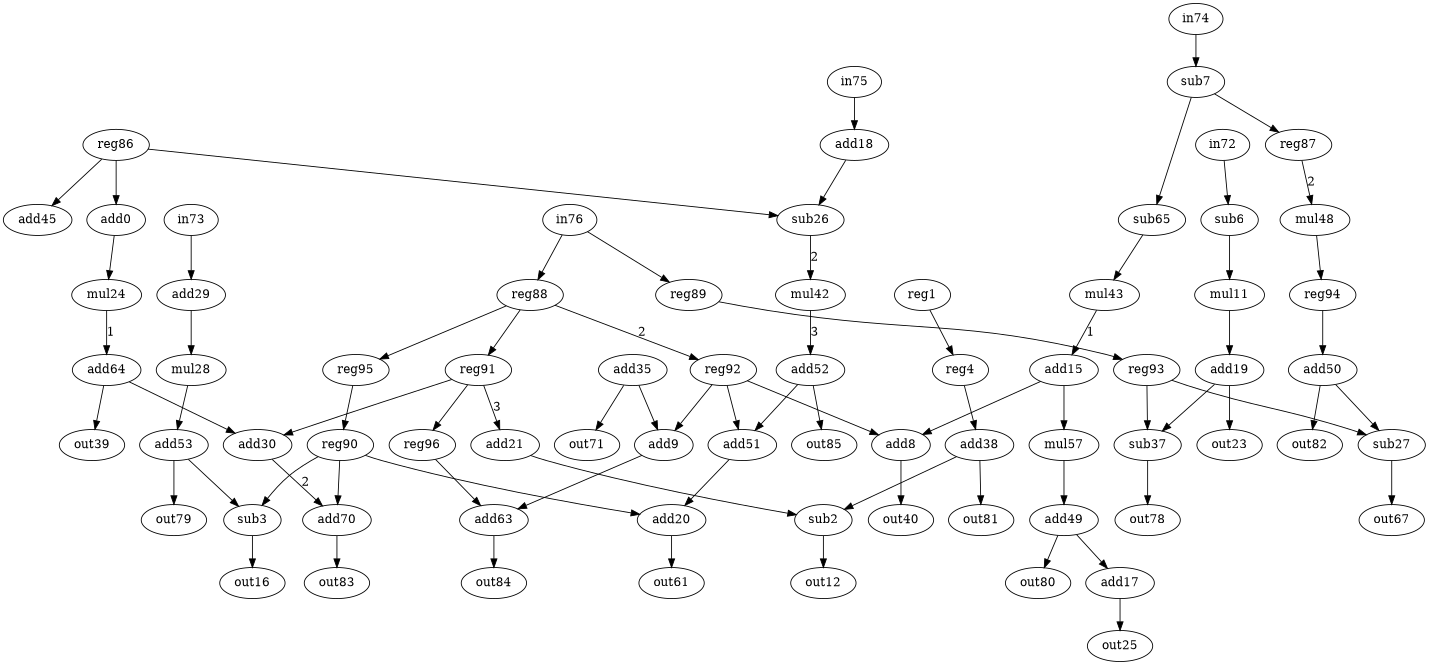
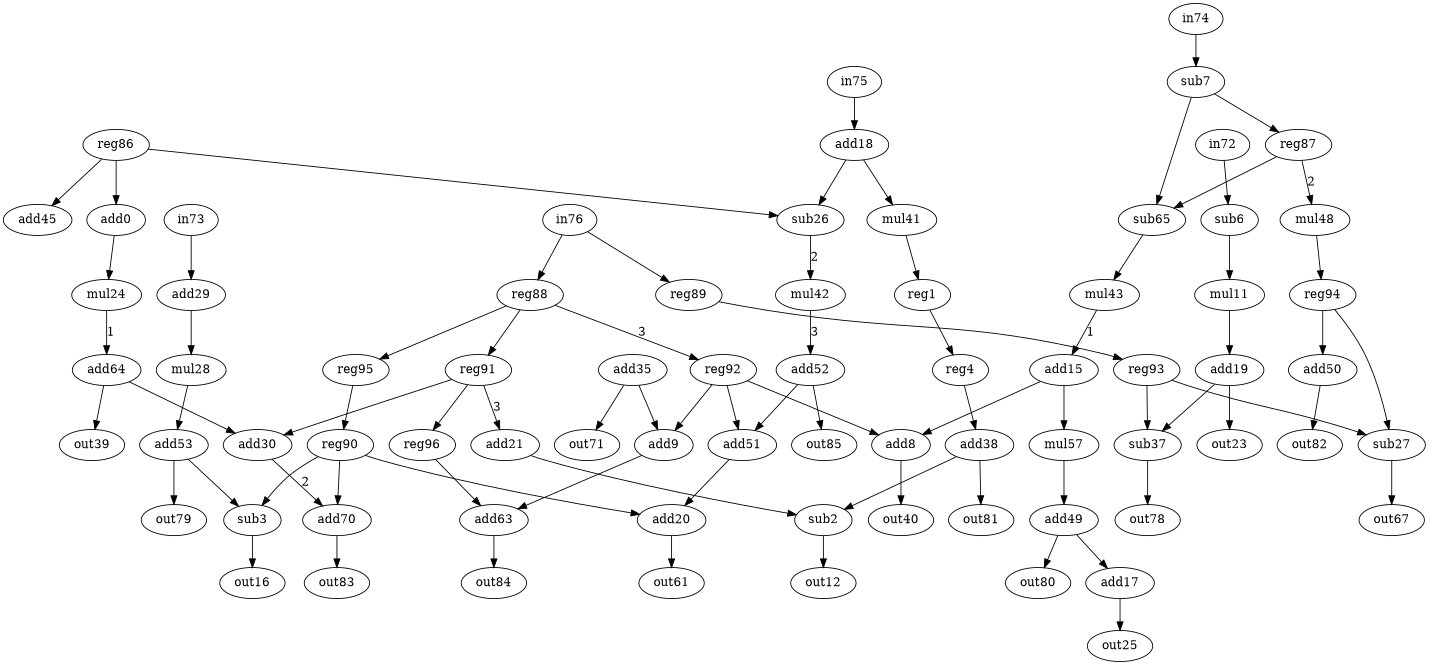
none -> (1232, 179)
none -> (902, 220)
(642, 332) -> (642, 332)
(1354, 404) -> (1368, 362)
